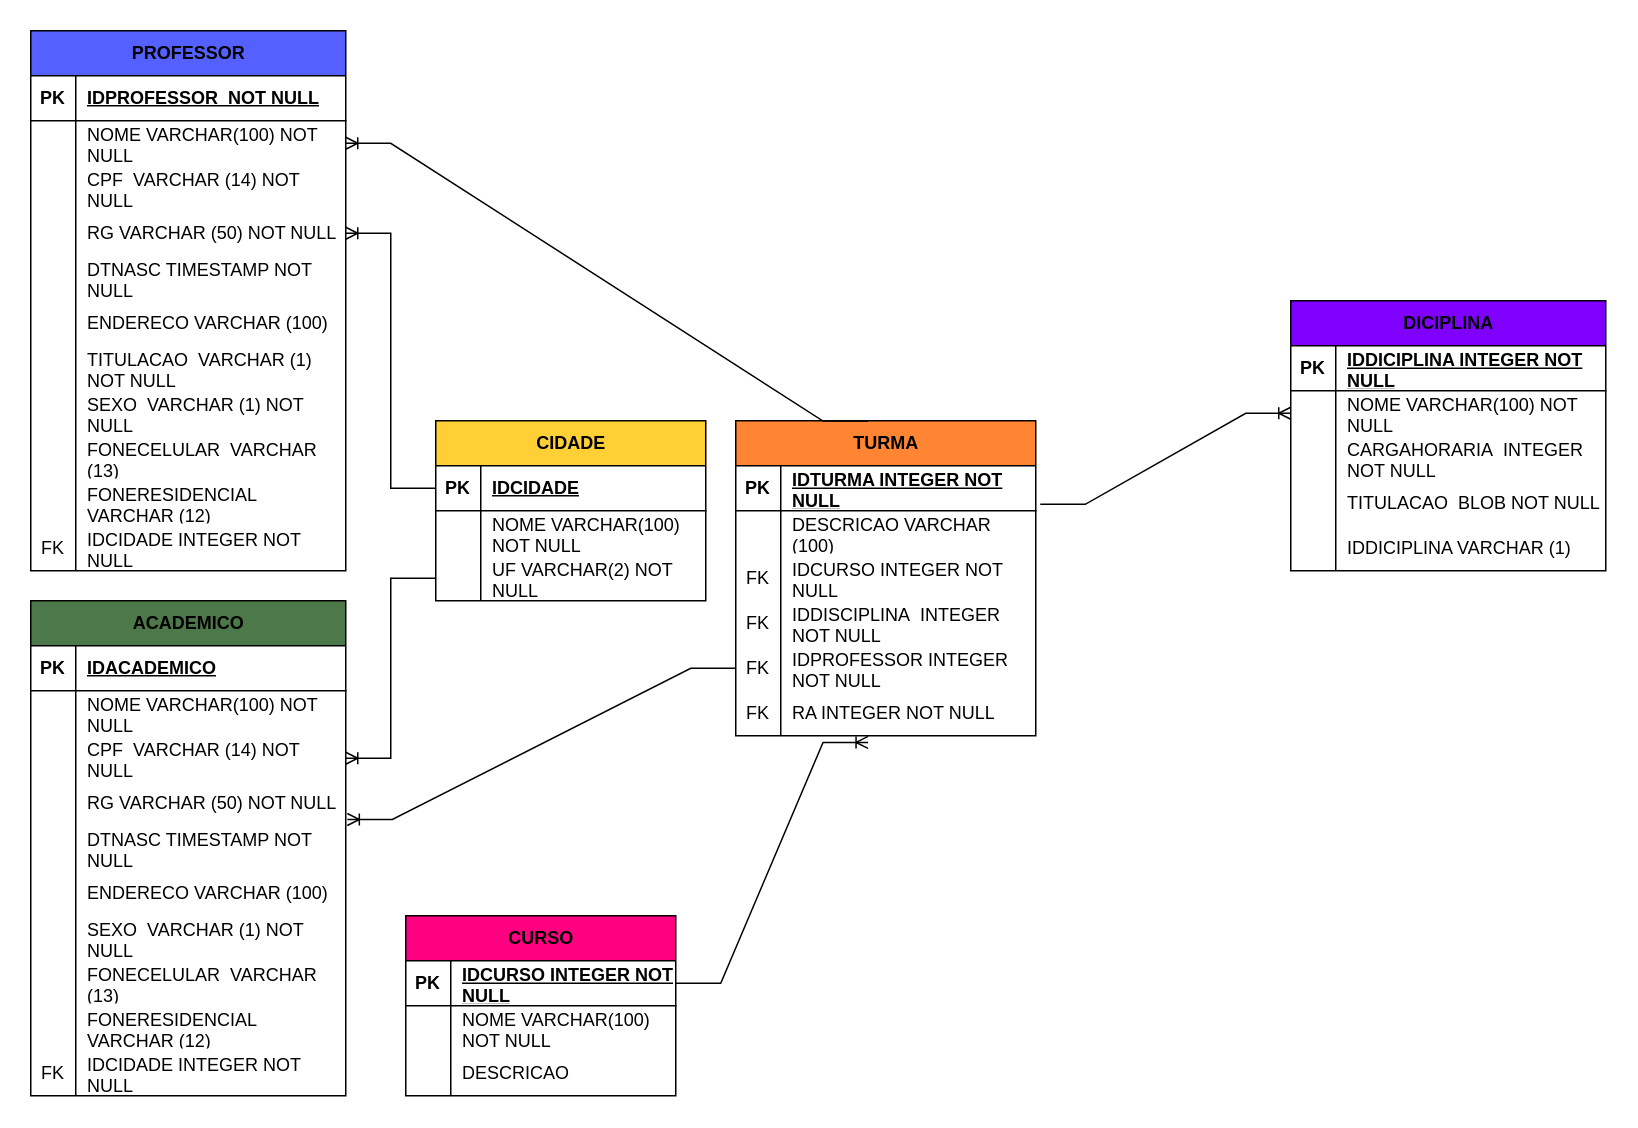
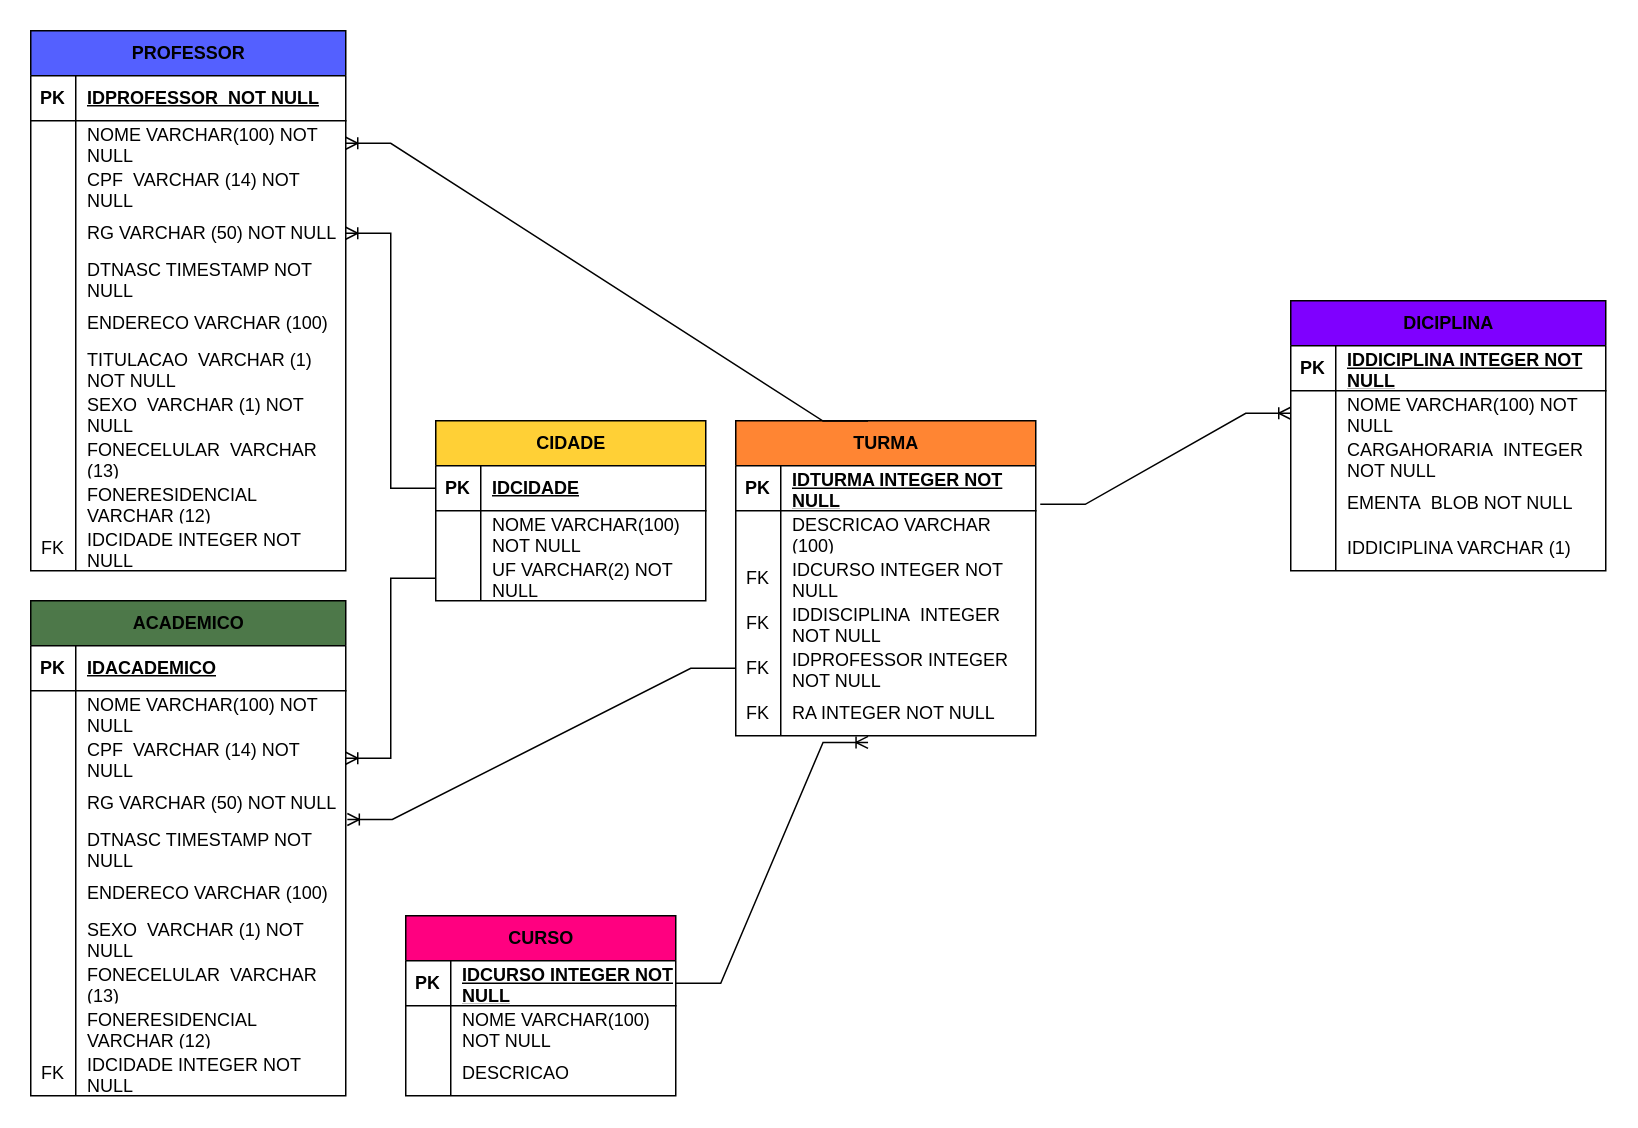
(1462, 503) -> (1447, 503)
